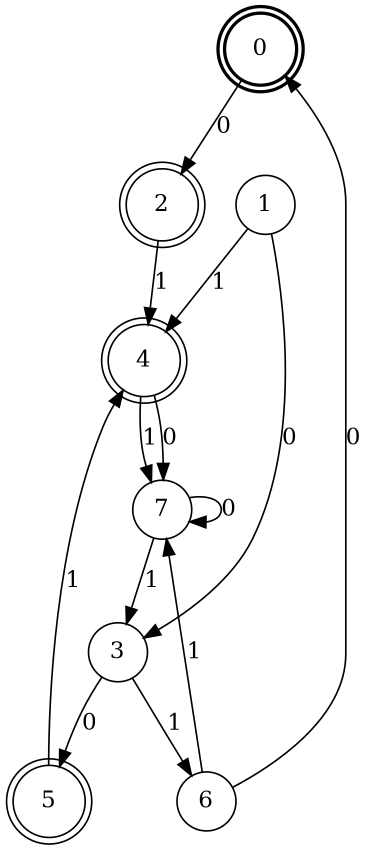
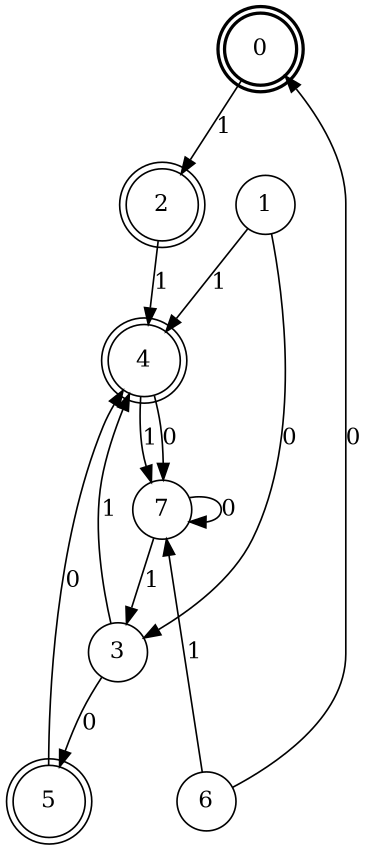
(225, 127) -> (225, 127)
(74, 581) -> (74, 581)
(157, 720) -> (98, 515)
